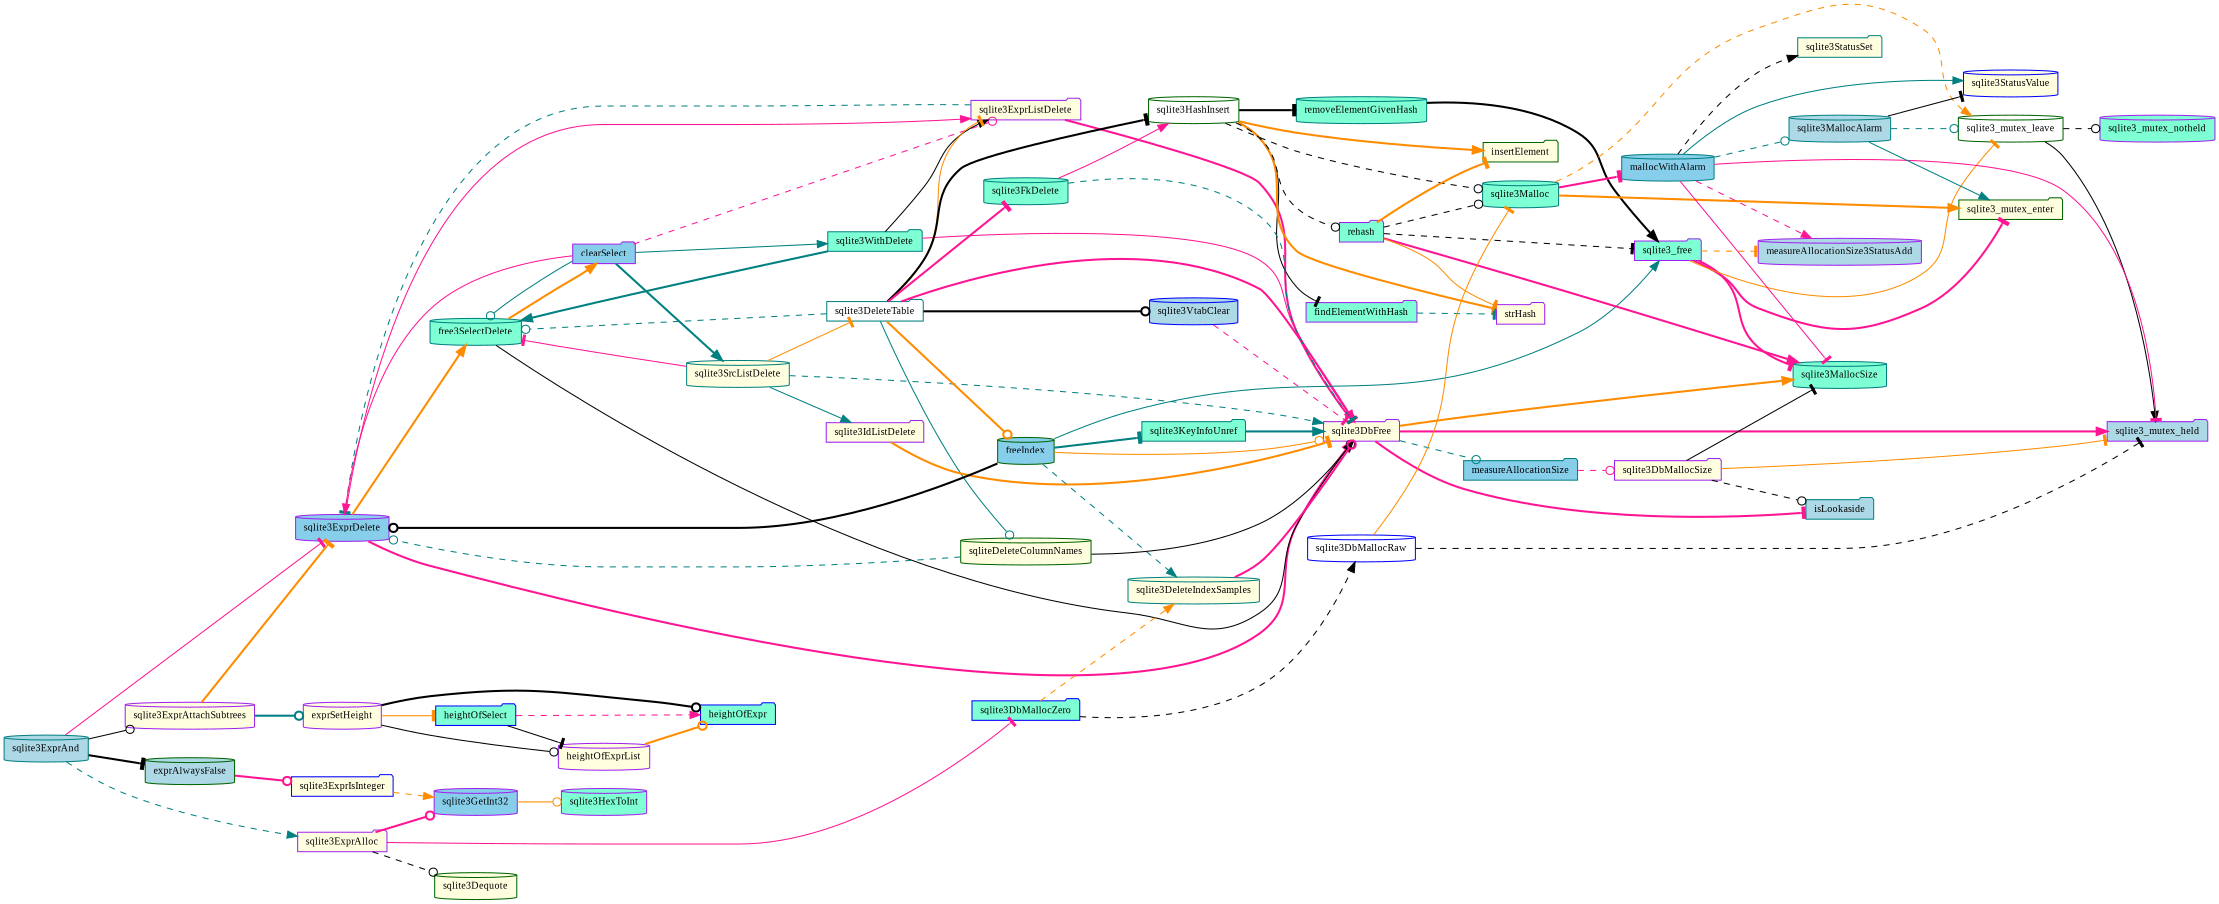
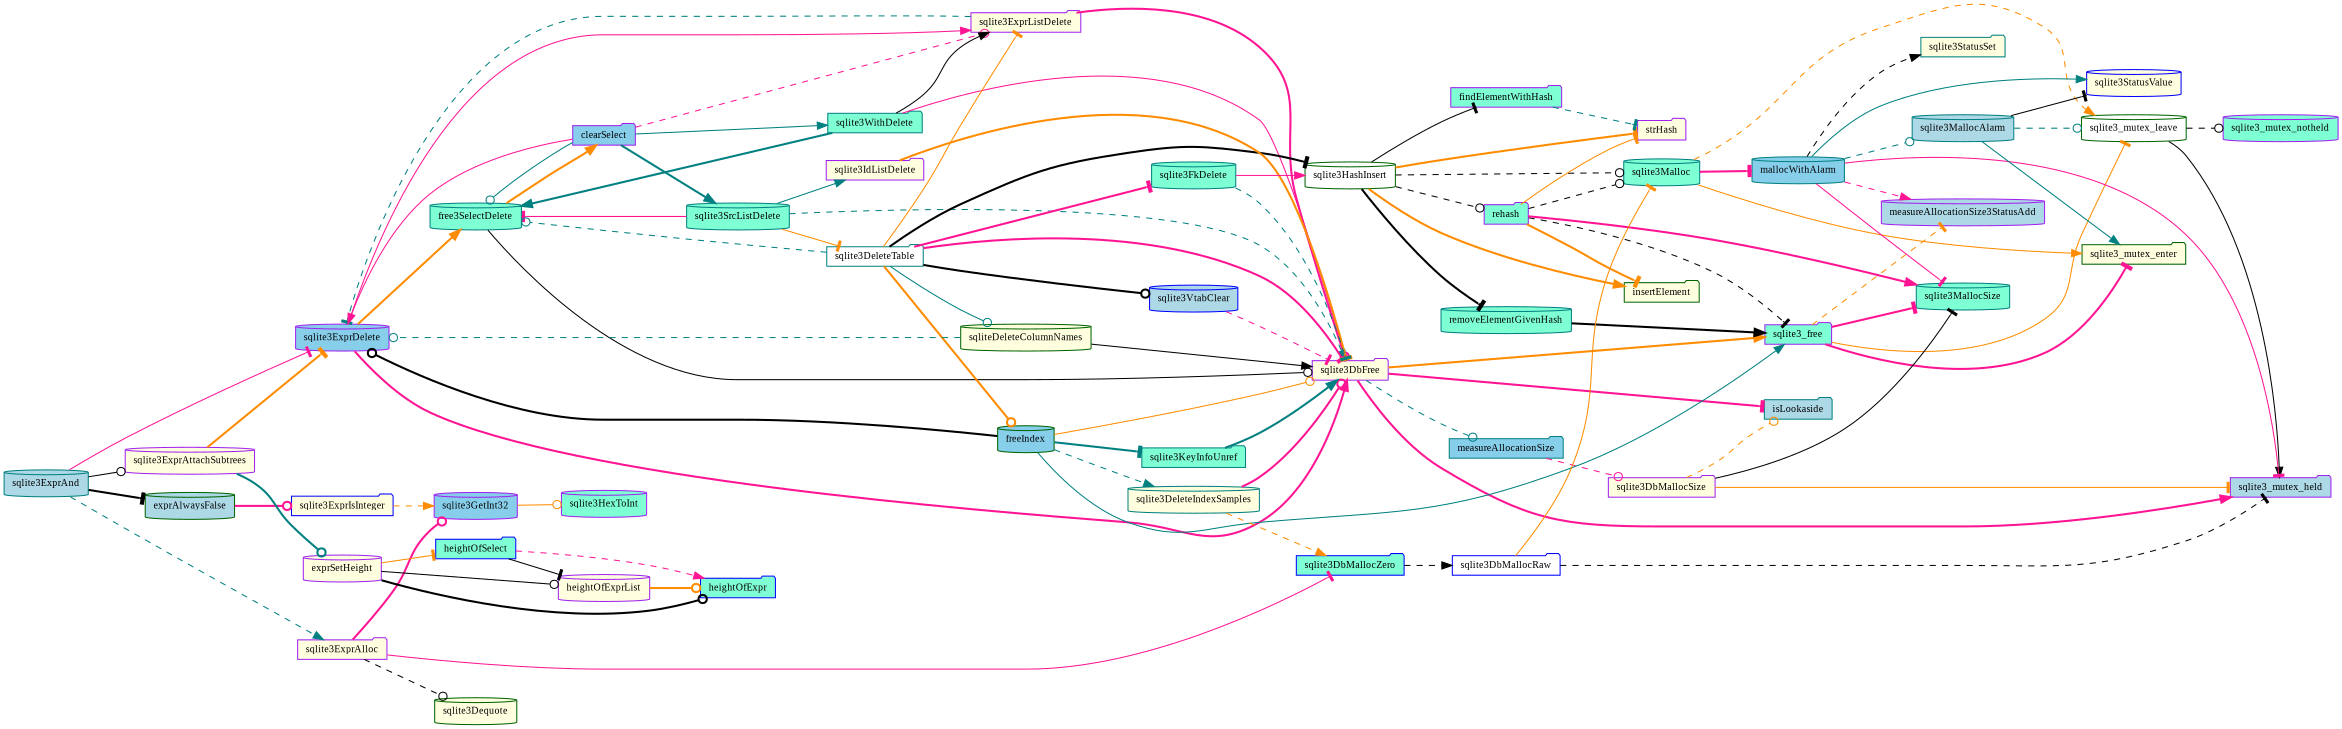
(1753, 202) -> (1863, 231)
(1156, 261) -> (1151, 246)
(738, 374) -> (738, 216)
(1591, 402) -> (1571, 353)
(1755, 490) -> (1730, 452)
(1362, 548) -> (1506, 565)
(1103, 656) -> (1271, 532)
